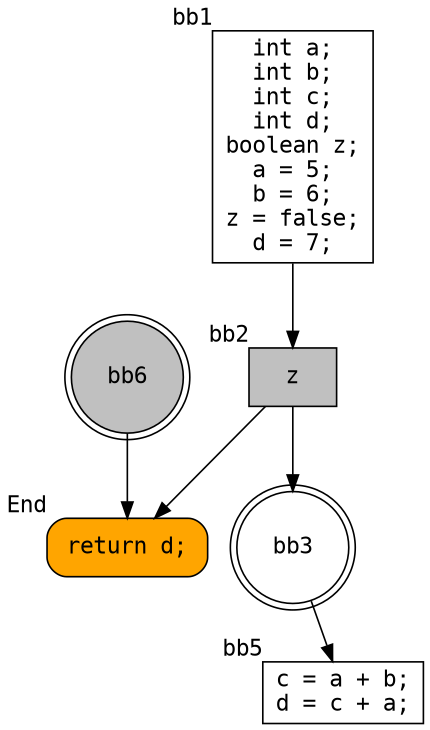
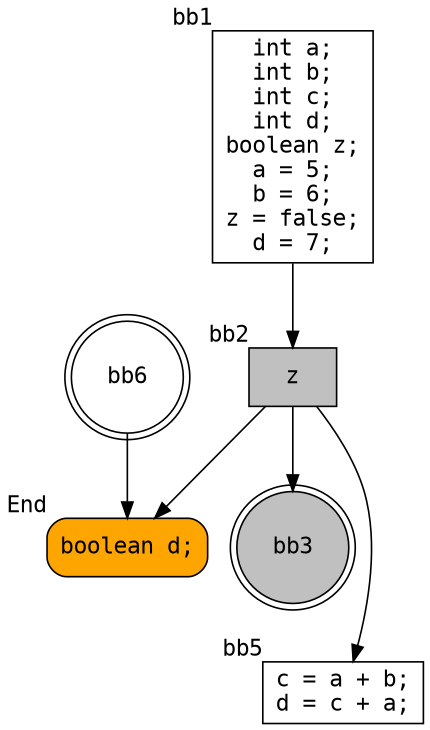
(127, 377) -> (127, 377)
(127, 548) -> (127, 548)
(293, 548) -> (293, 548)
(319, 623) -> (370, 520)
